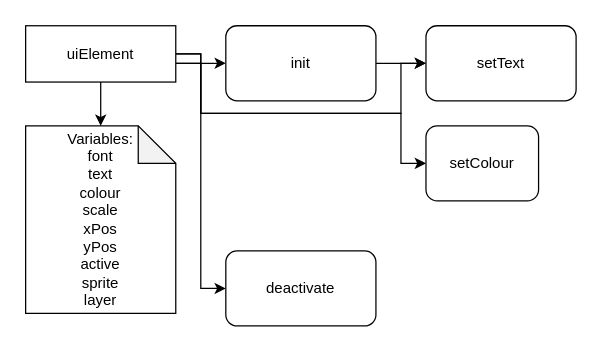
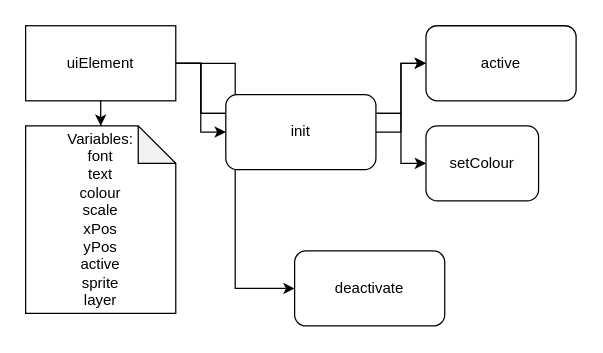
(101, 54) -> (101, 63)
(301, 63) -> (301, 132)
(501, 63) -> (501, 63)
(301, 288) -> (369, 288)
